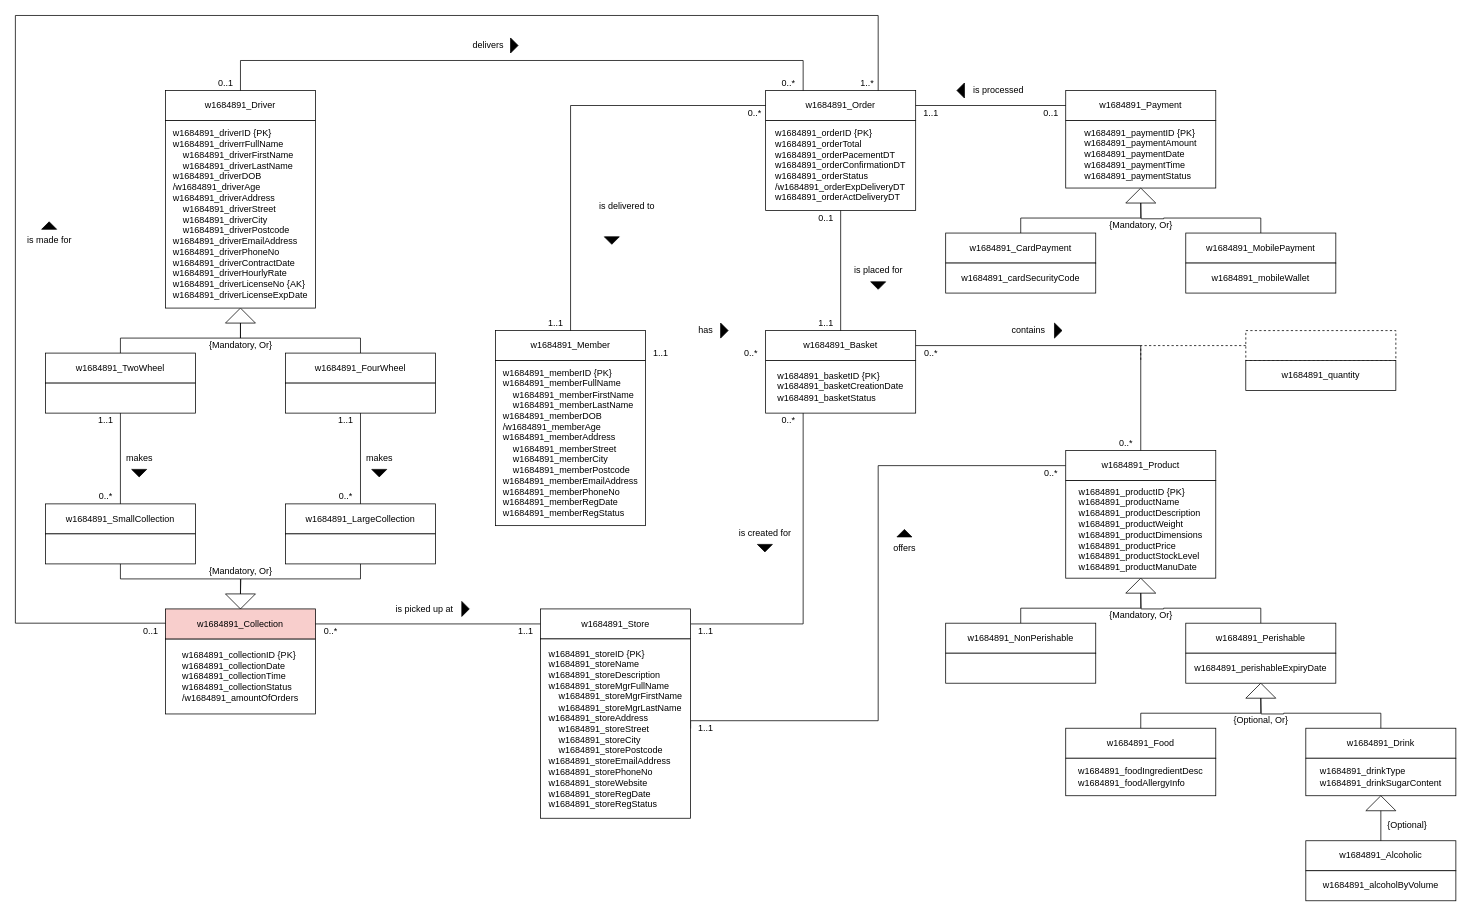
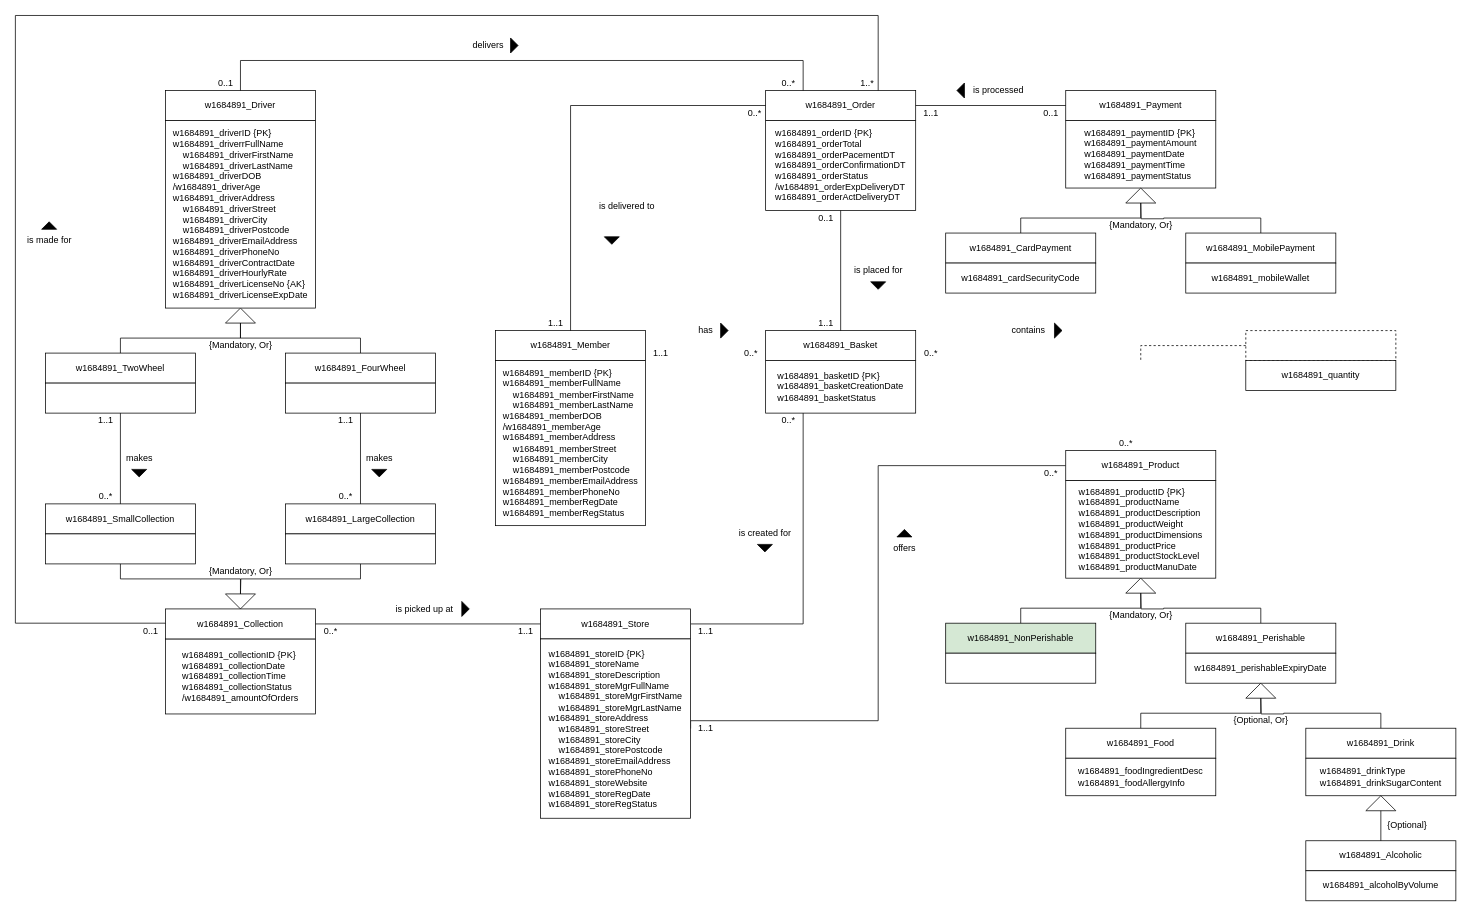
(1026, 345) -> none
(240, 624) -> (240, 624)
(1020, 638) -> (1020, 638)
